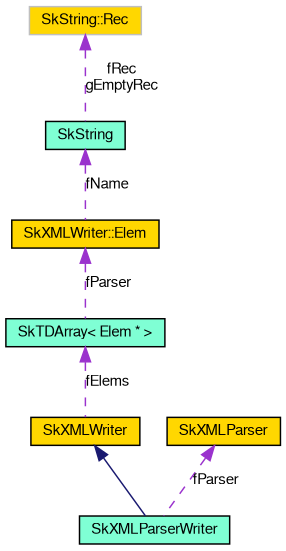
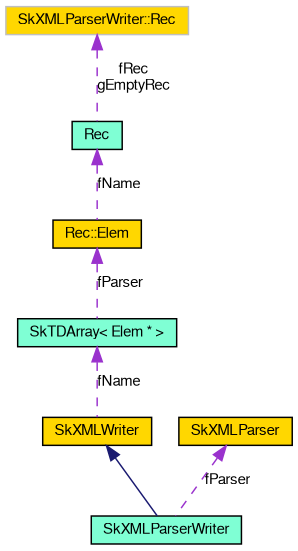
(85, 21) -> (97, 21)
(85, 135) -> (97, 135)
(85, 234) -> (97, 234)
(108, 382) -> (119, 382)
